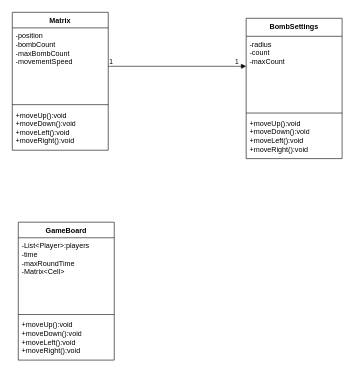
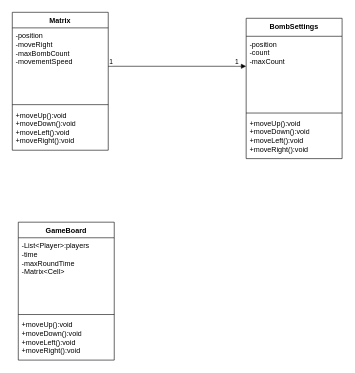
(44, 49) -> (44, 49)
(268, 53) -> (268, 53)
